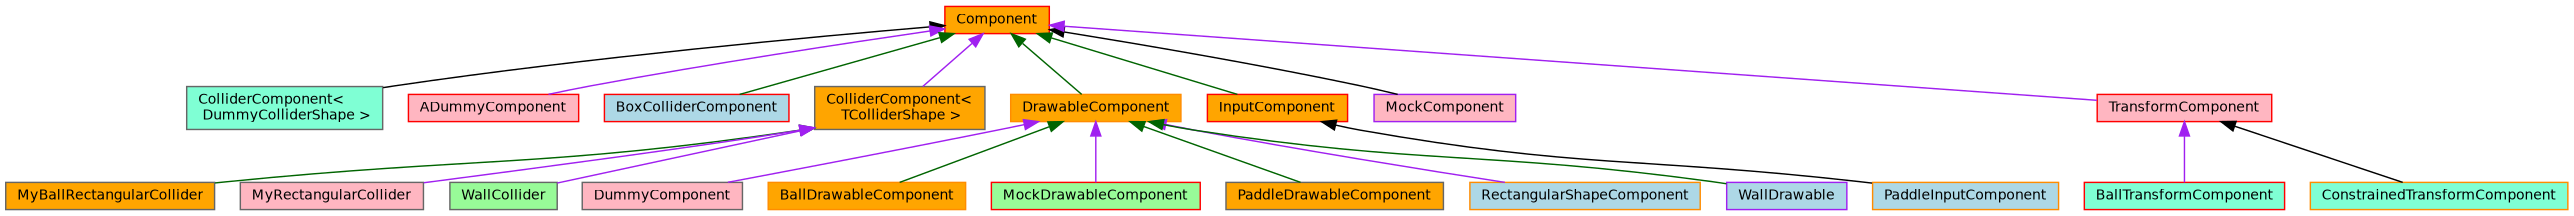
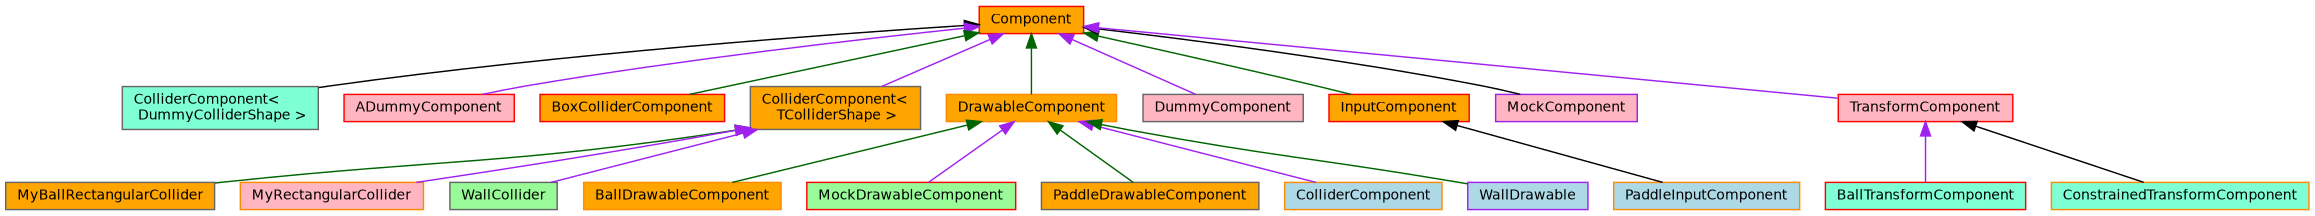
(697, 108) -> (632, 108)
(876, 154) -> (1134, 67)
(332, 196) -> (332, 196)
(1585, 196) -> (1363, 196)
